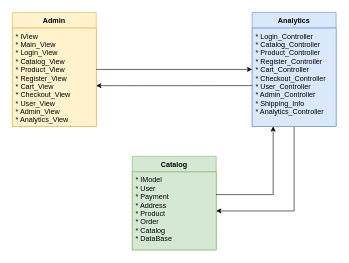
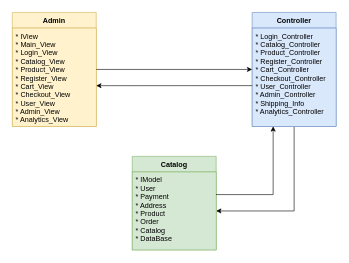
(294, 20) -> (294, 20)
